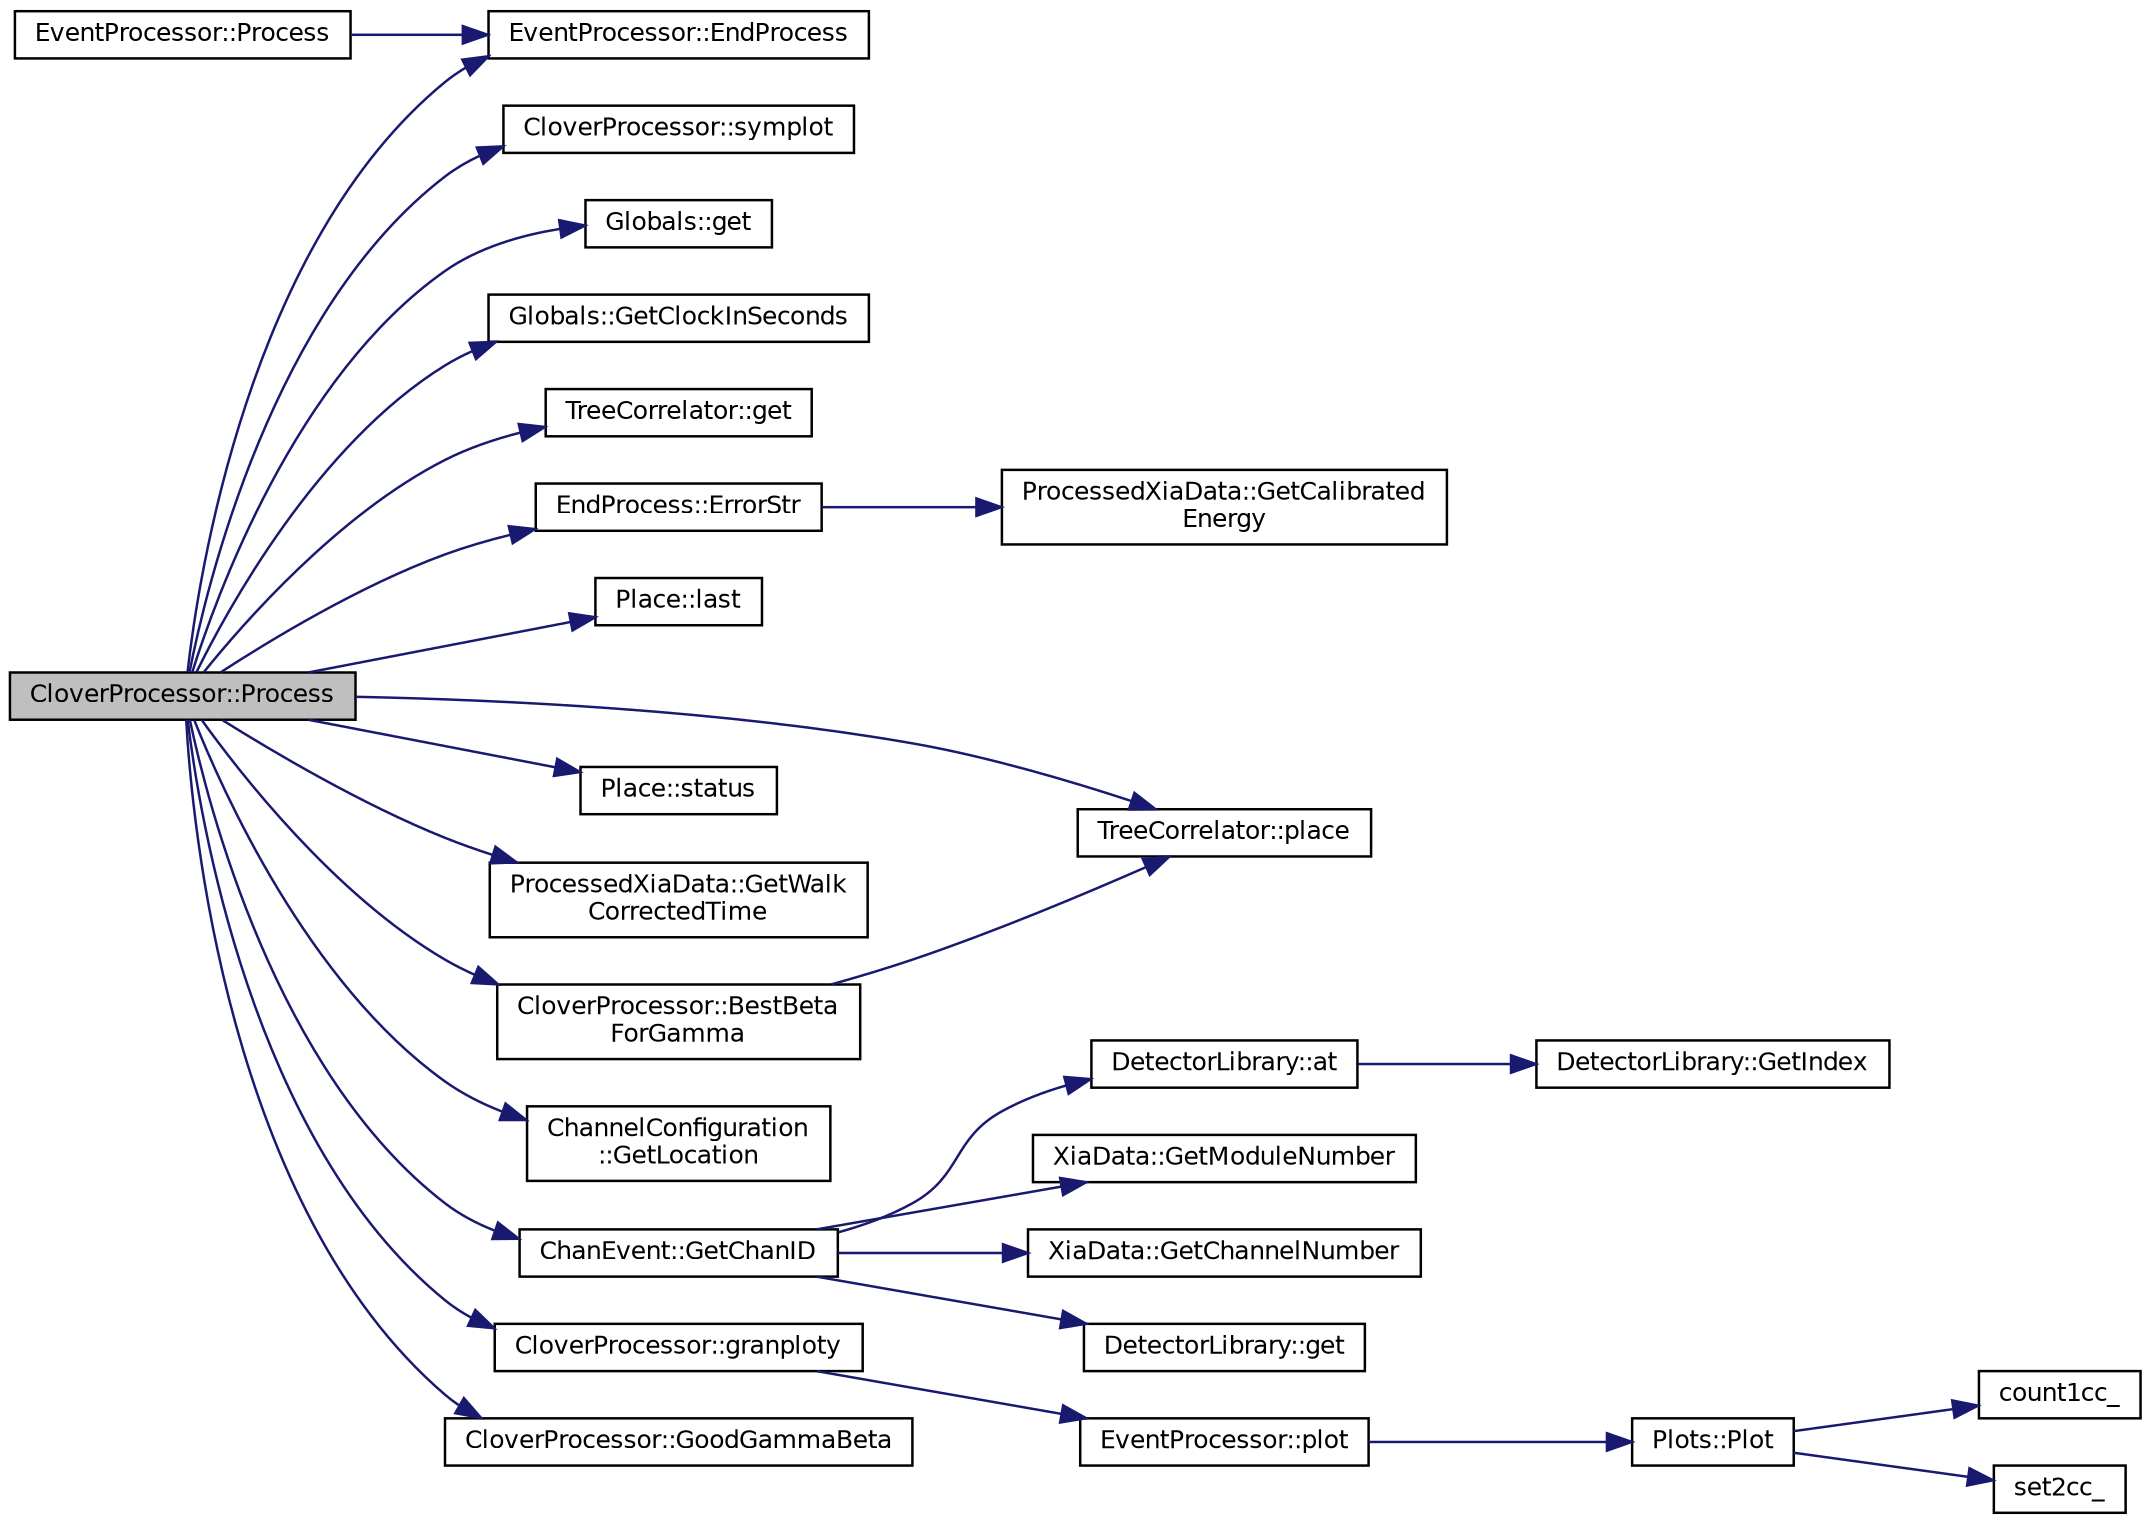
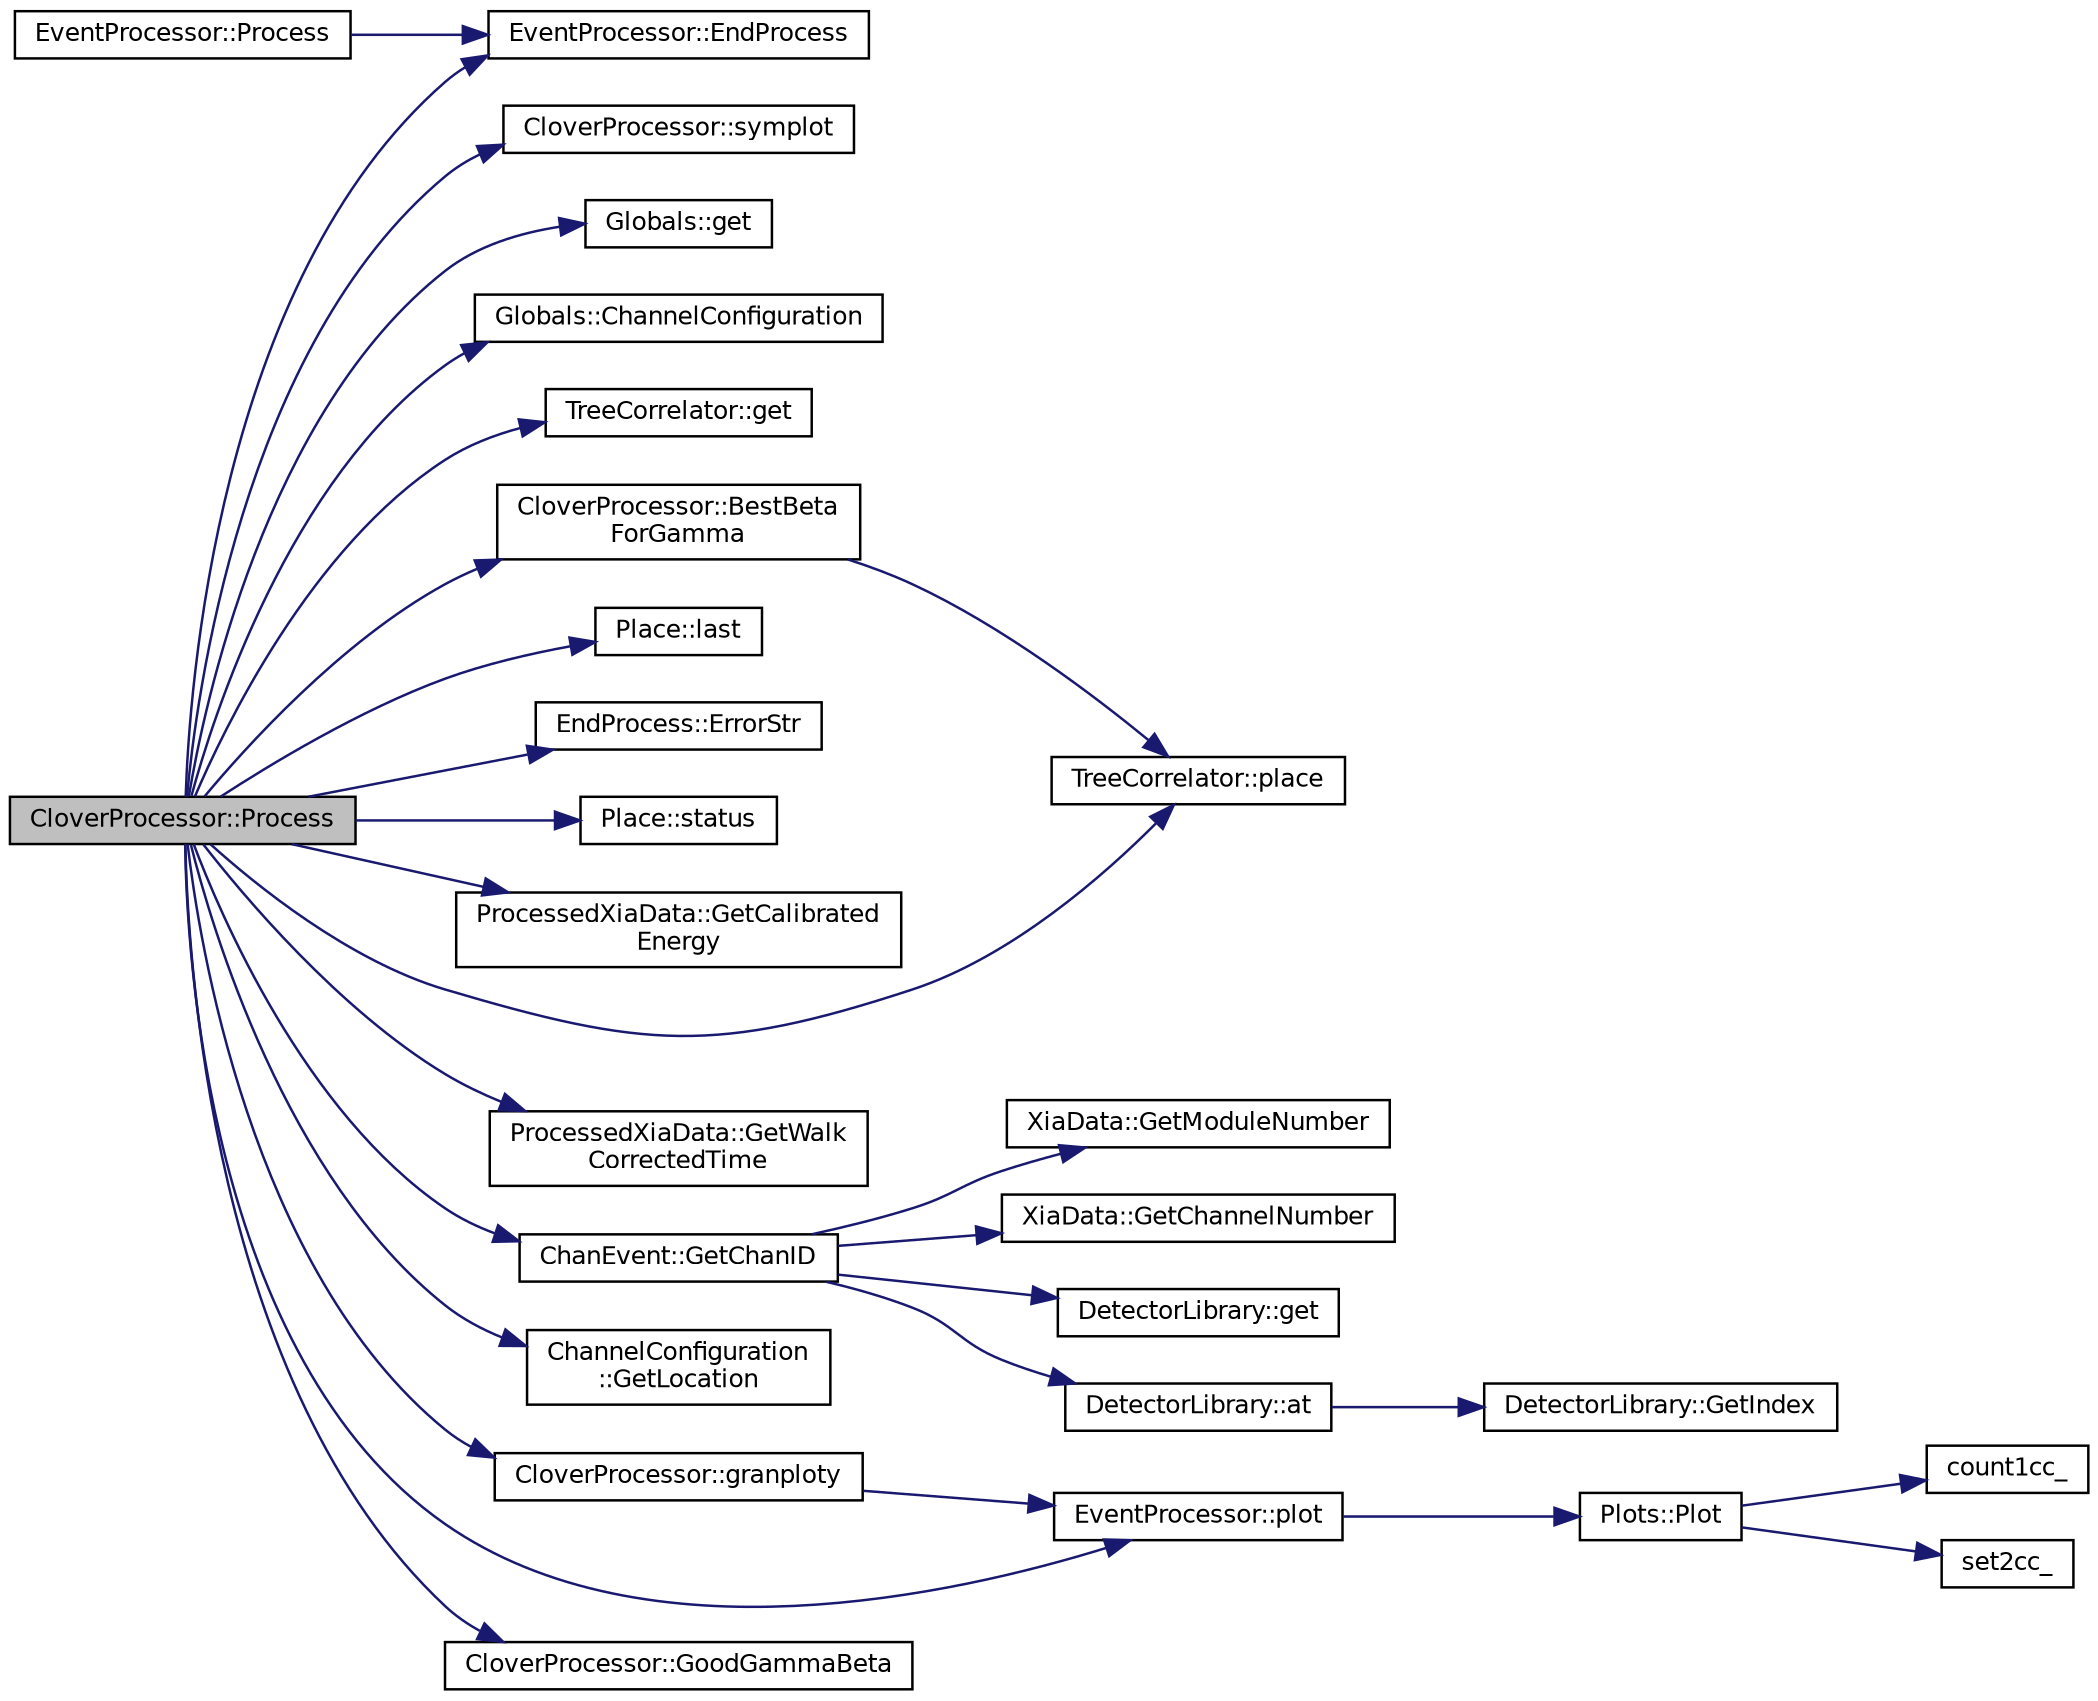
(679, 318) -> (679, 318)
(899, 507) -> (388, 866)
none -> (420, 1501)
